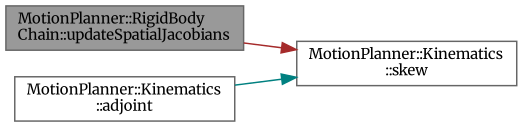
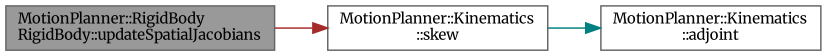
(125, 28) -> (140, 28)
(258, 82) -> (567, 28)
